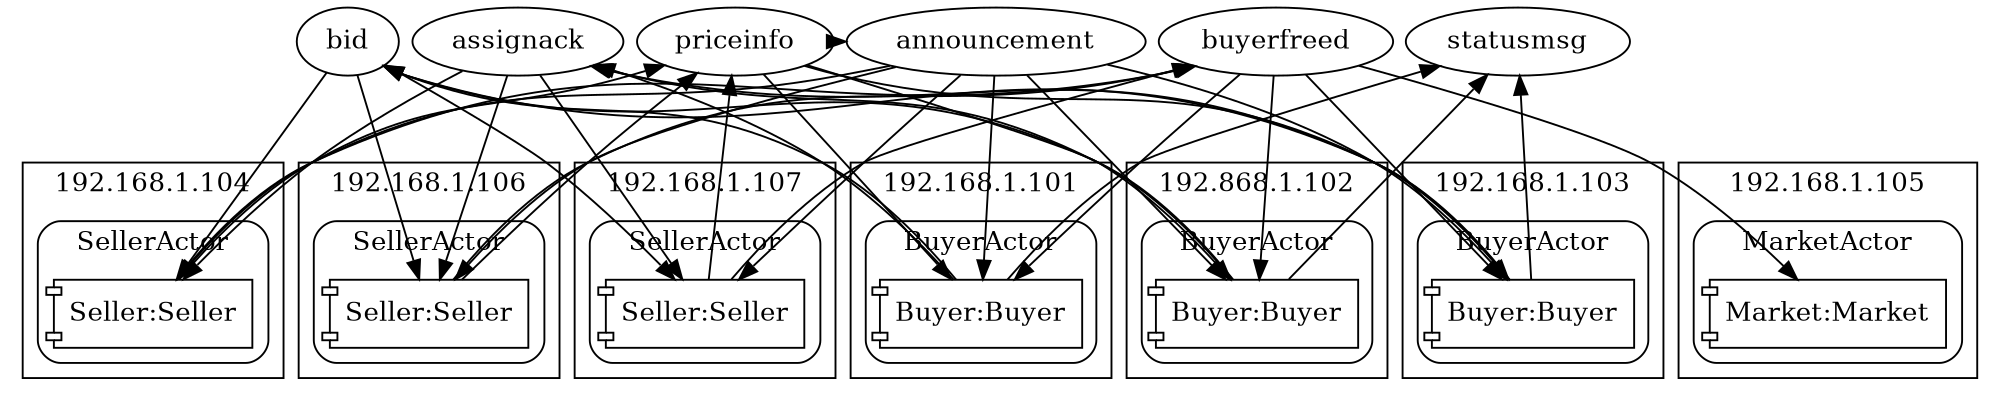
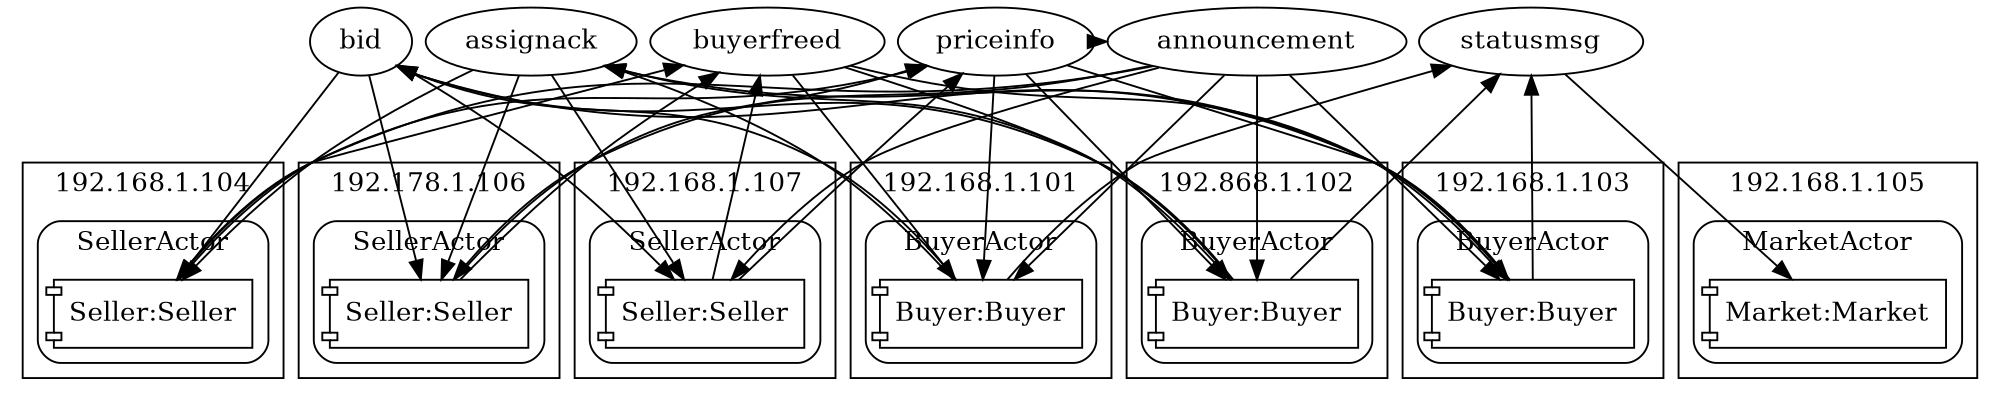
(1587, 136) -> (1650, 151)
(429, 184) -> (429, 184)
